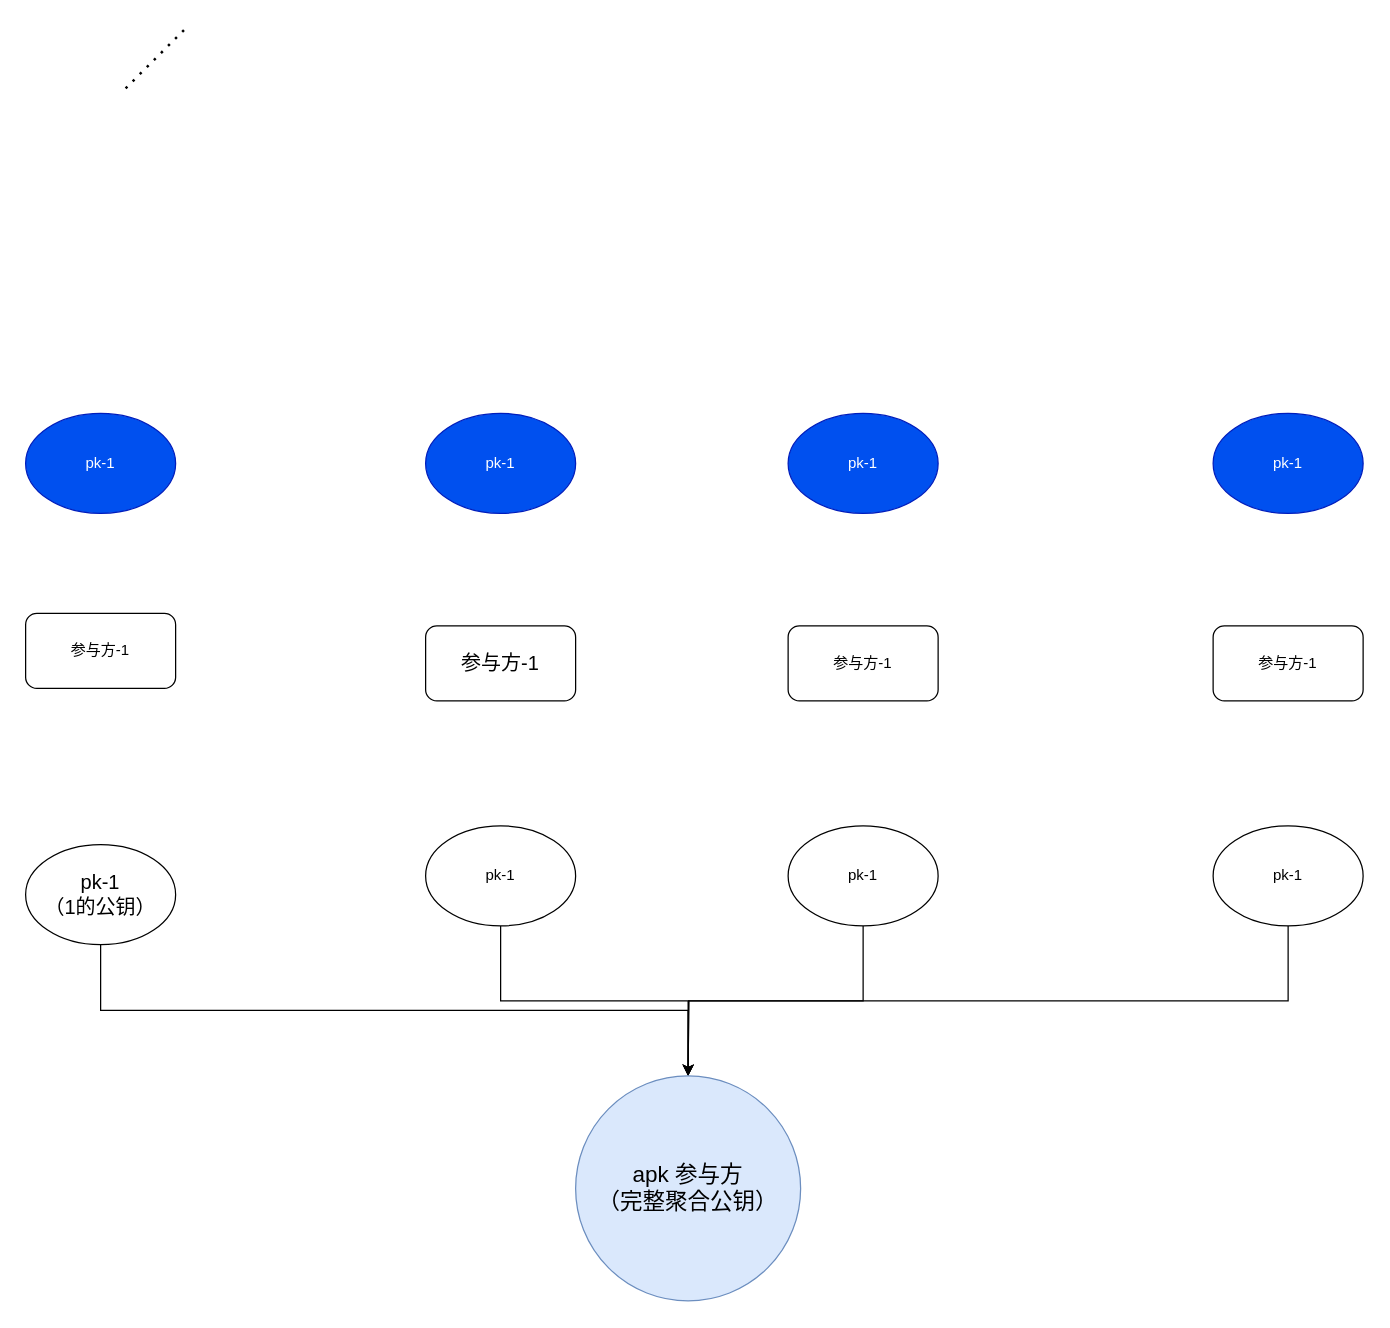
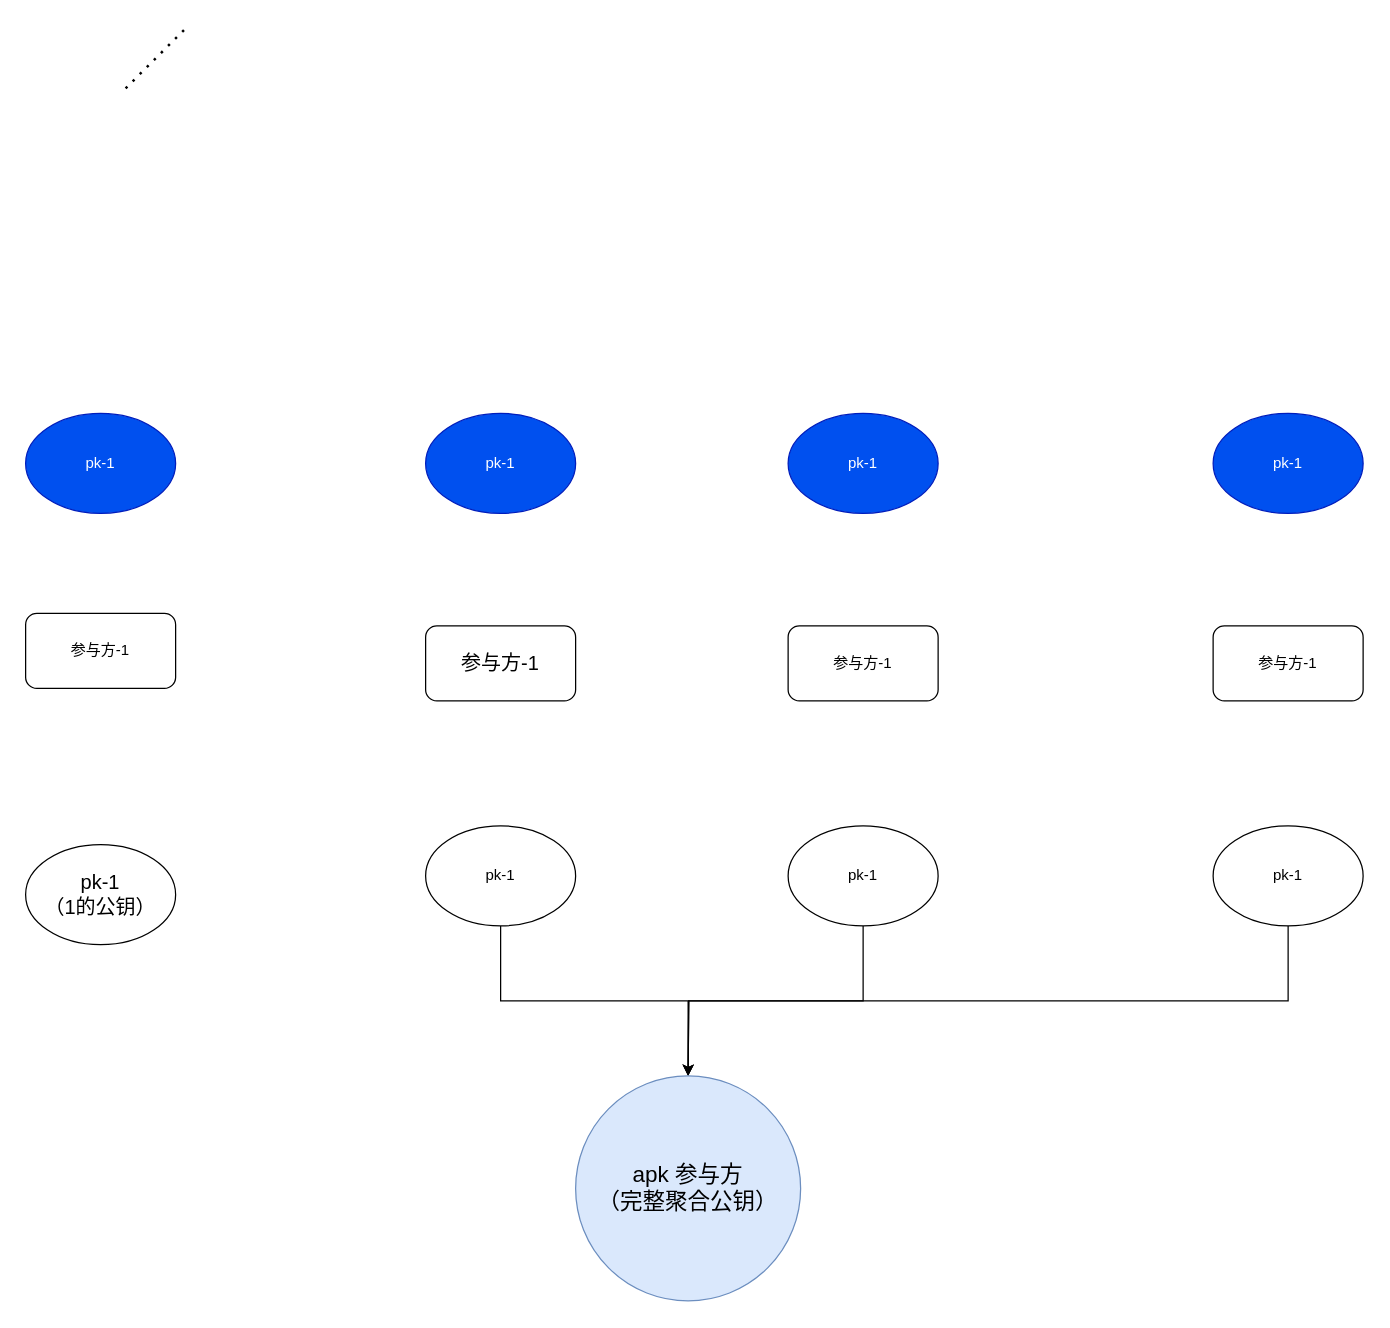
(361, 1010) -> none
